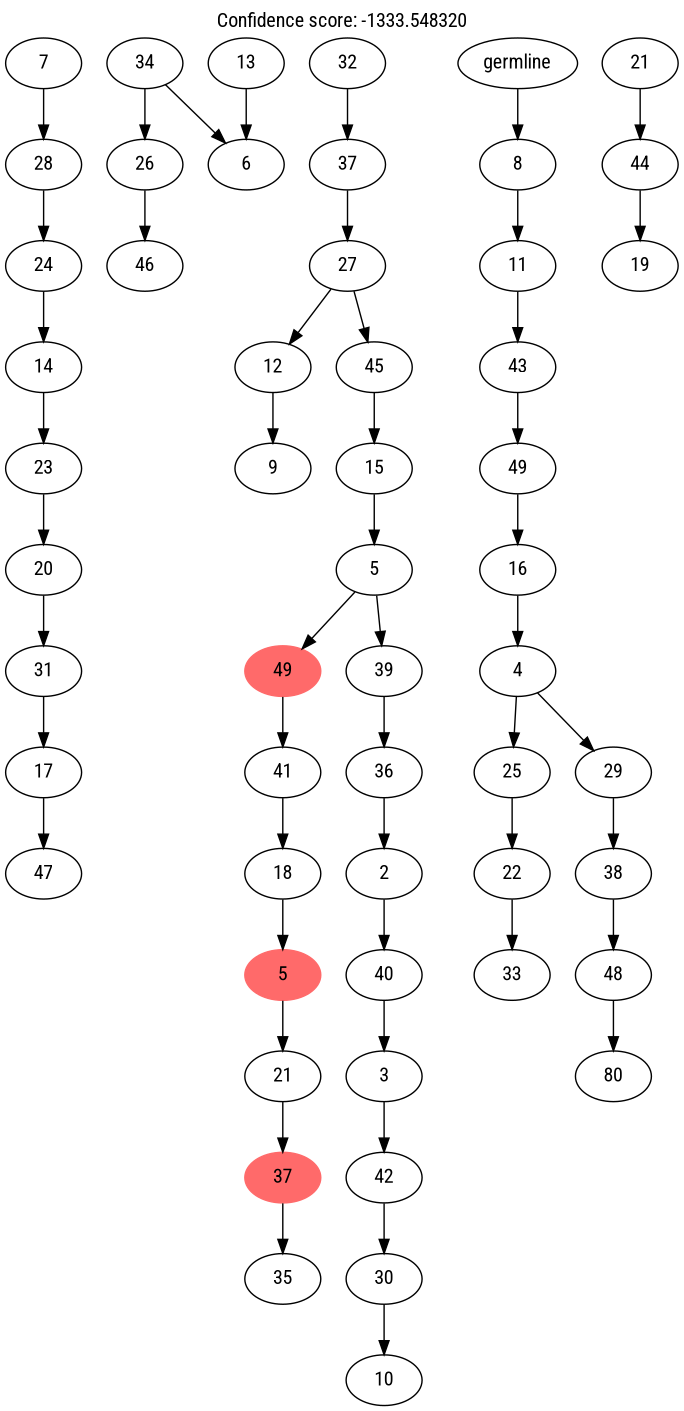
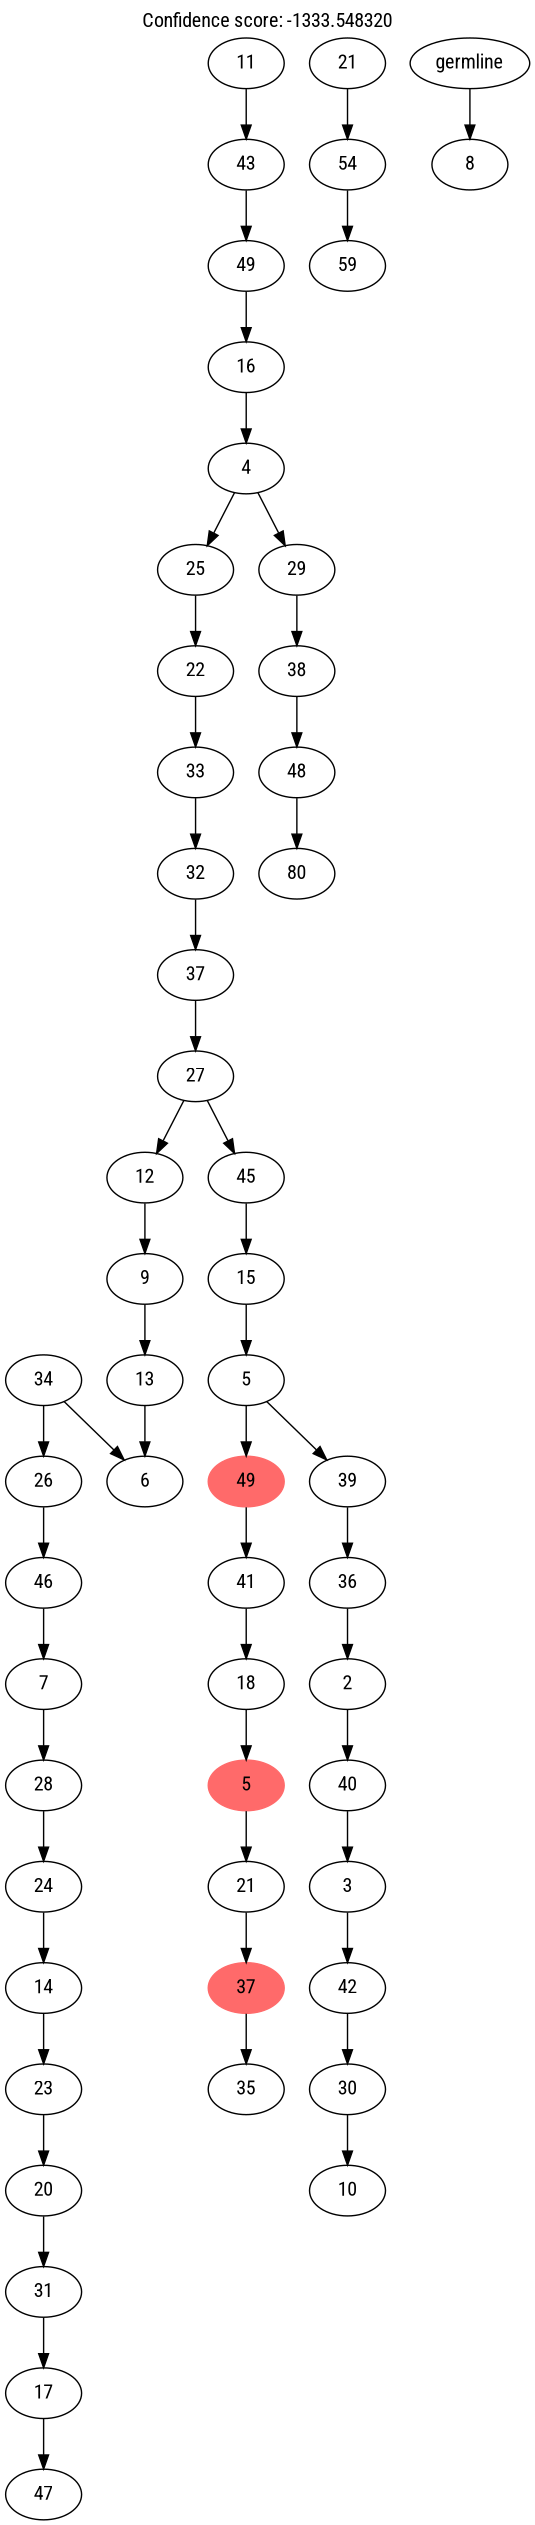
(640, 165) -> (348, 165)
(518, 208) -> none
(640, 266) -> (348, 266)
none -> (196, 816)
none -> (145, 1323)
none -> (44, 1627)
